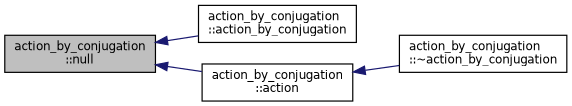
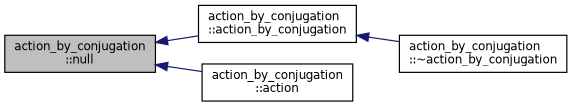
(382, 68) -> (384, 39)
